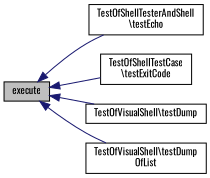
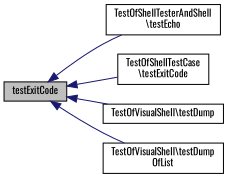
(27, 92) -> (35, 92)
